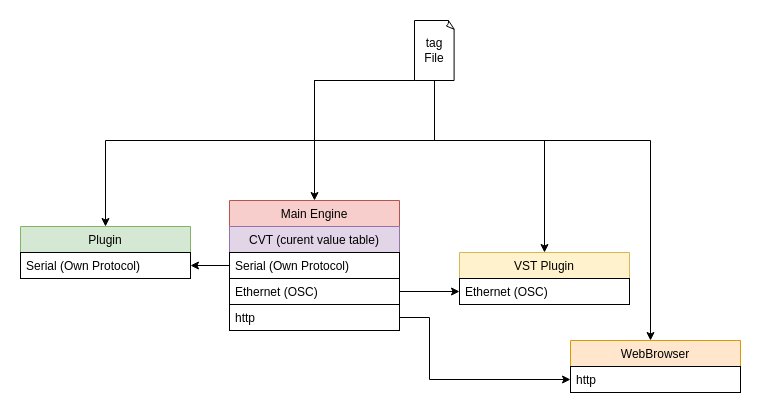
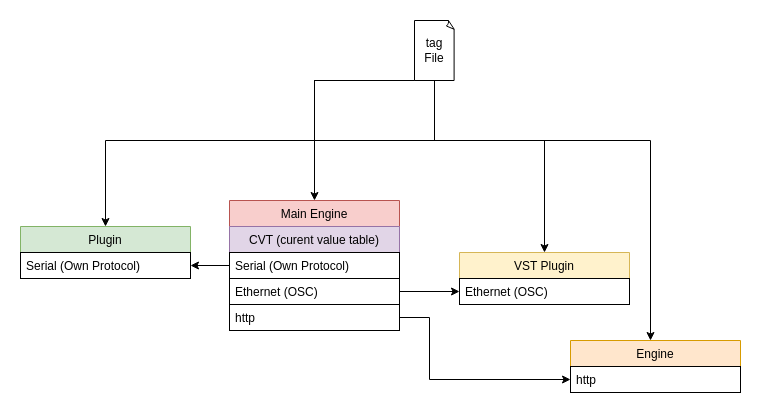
(655, 354) -> (655, 354)
